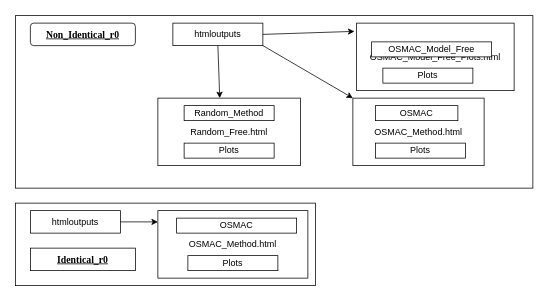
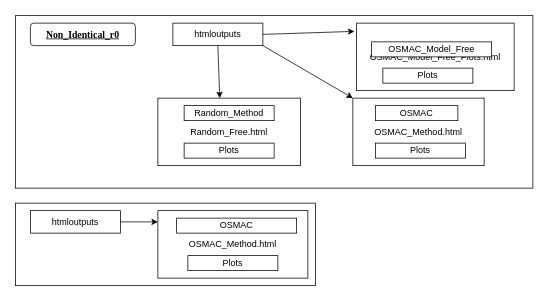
(83, 259) -> none
